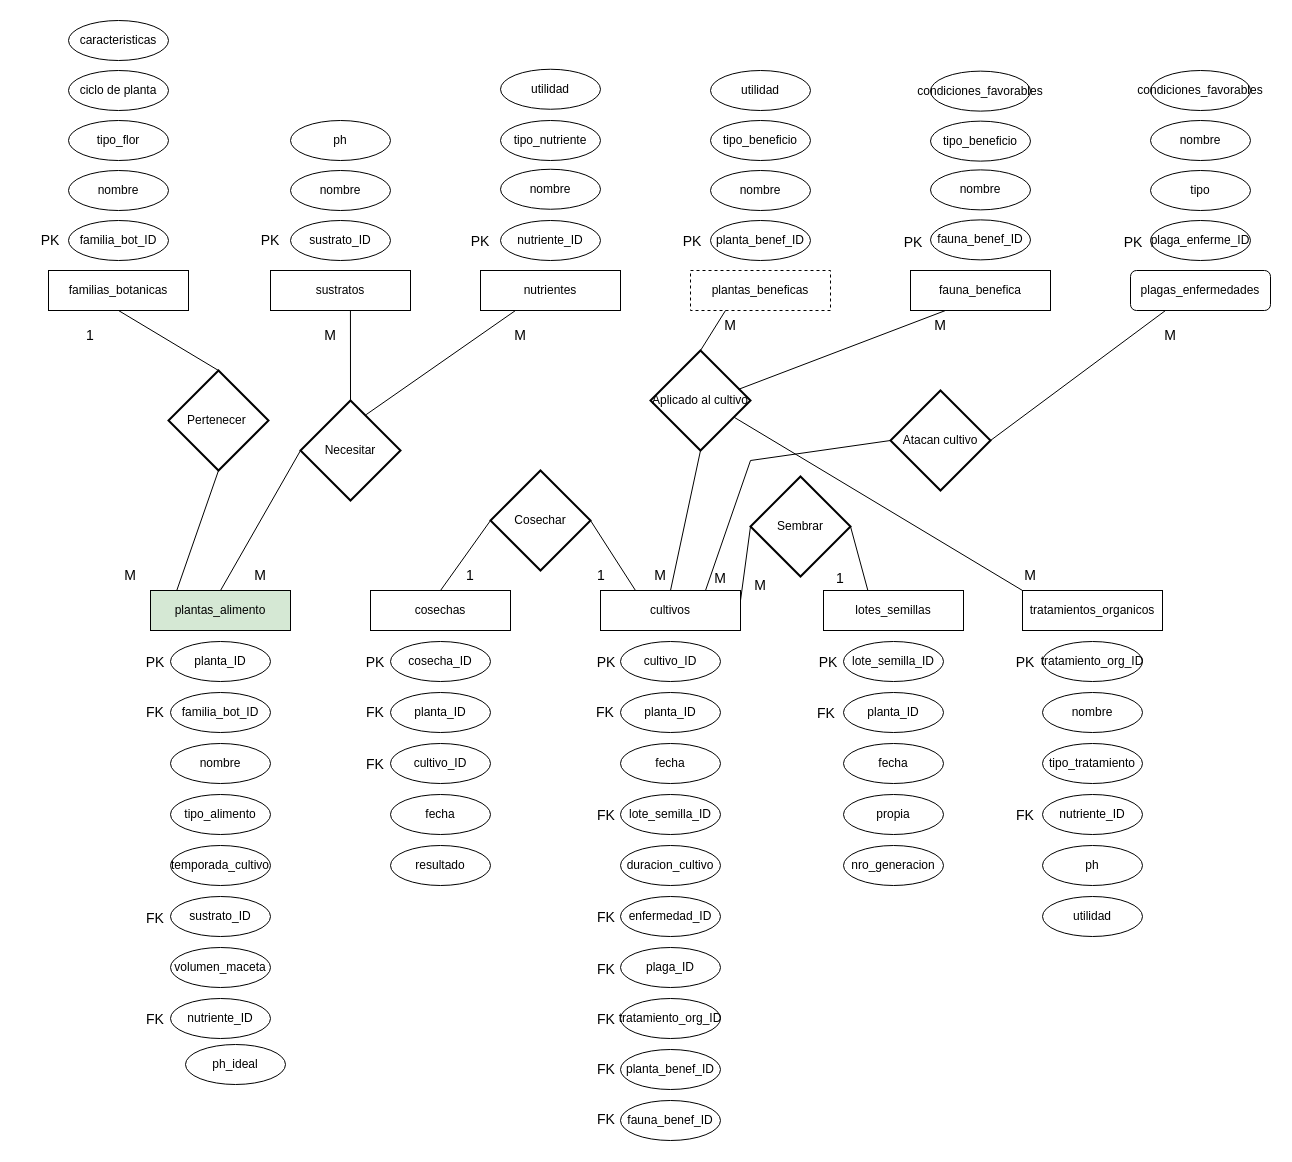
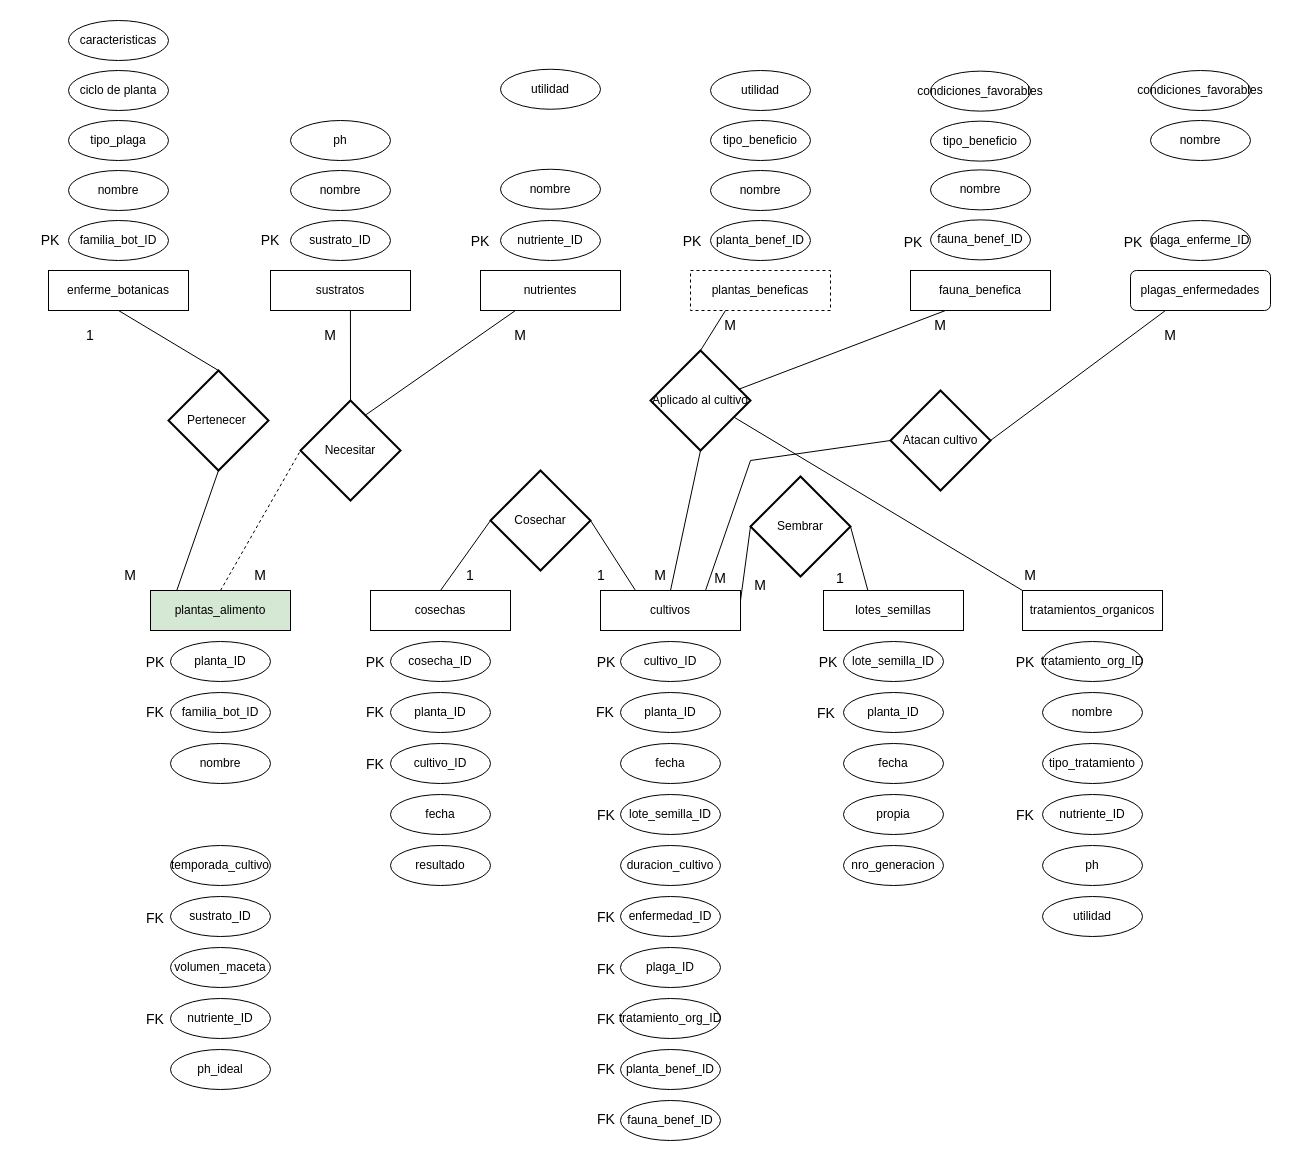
(119, 141) -> (119, 141)
(551, 141) -> none
(1201, 191) -> none
(119, 291) -> (119, 291)
(261, 520) -> (261, 520)
(221, 815) -> none
(236, 1065) -> (221, 1070)
